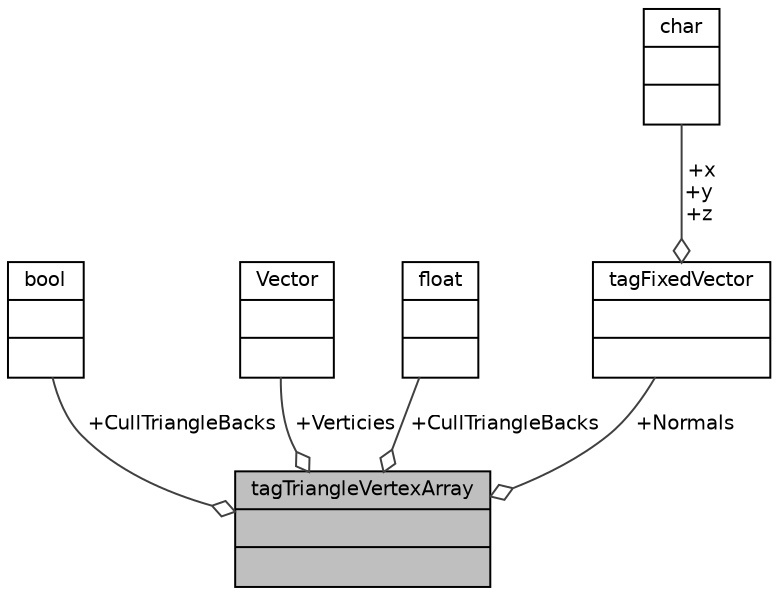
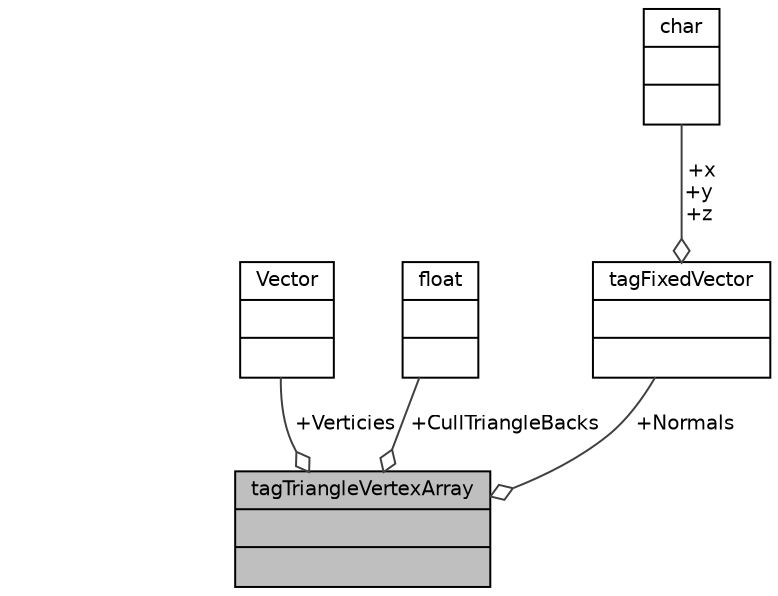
(46, 320) -> none
